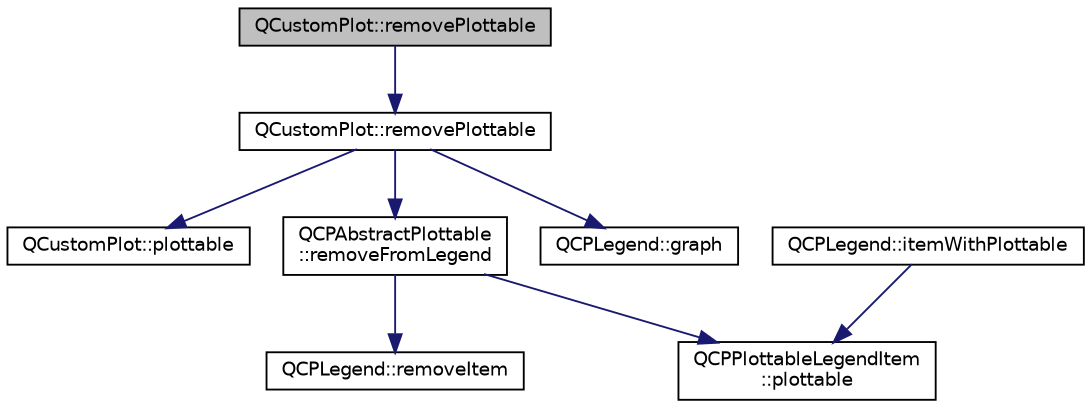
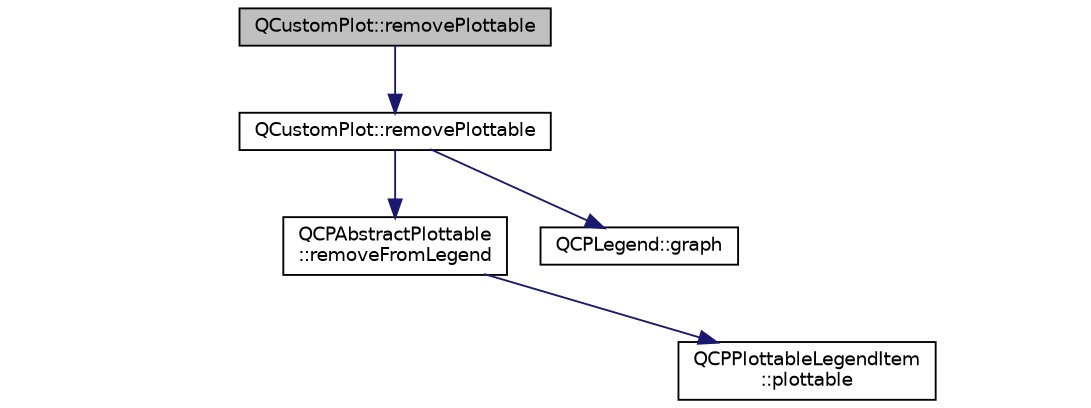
(129, 246) -> none
(928, 246) -> none
(395, 371) -> none
